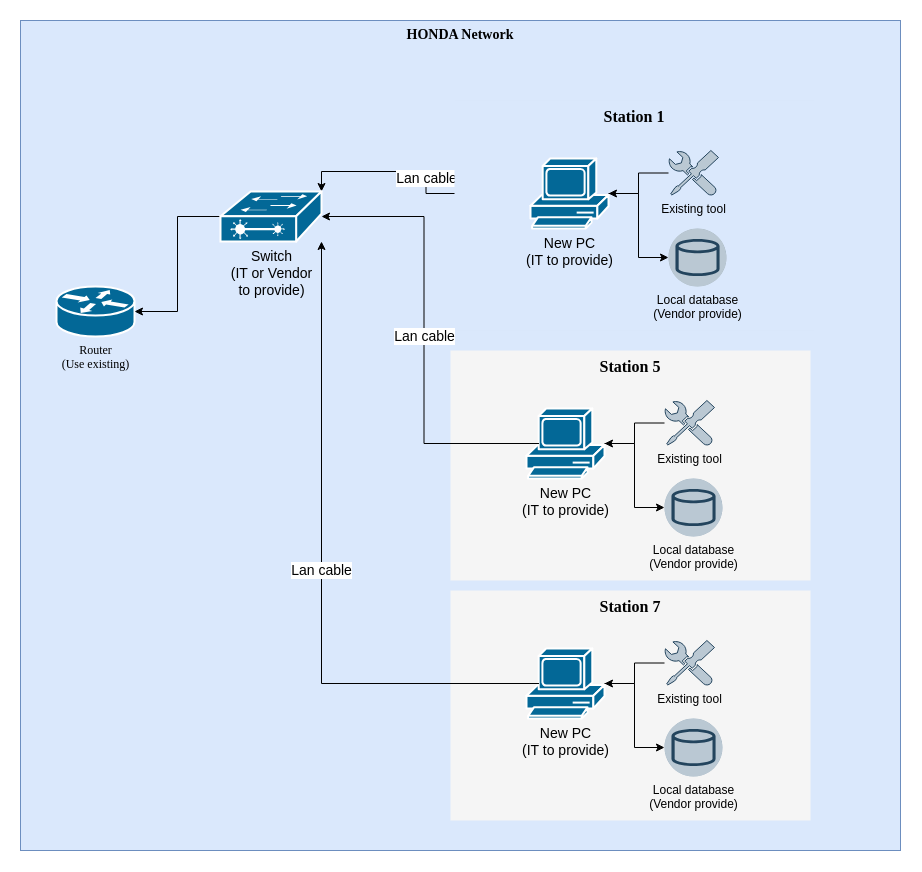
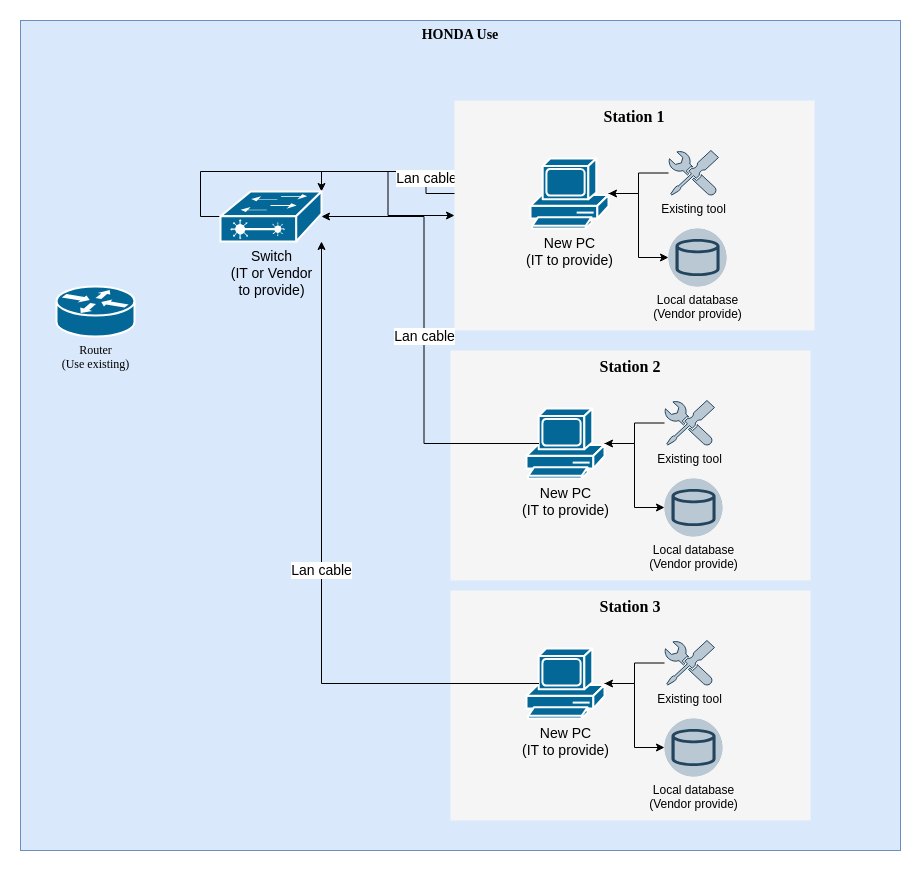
(461, 36) -> (461, 36)
(635, 216) -> (635, 216)
(178, 270) -> (236, 172)
(631, 367) -> (631, 367)
(631, 607) -> (631, 607)
